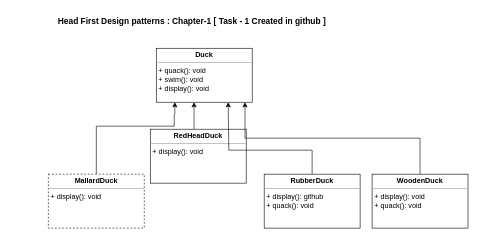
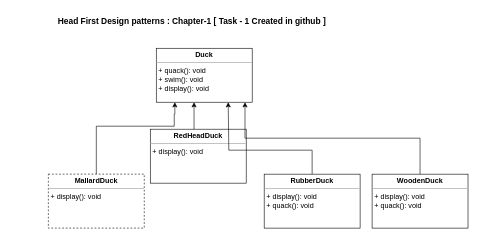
(297, 187) -> (293, 187)
